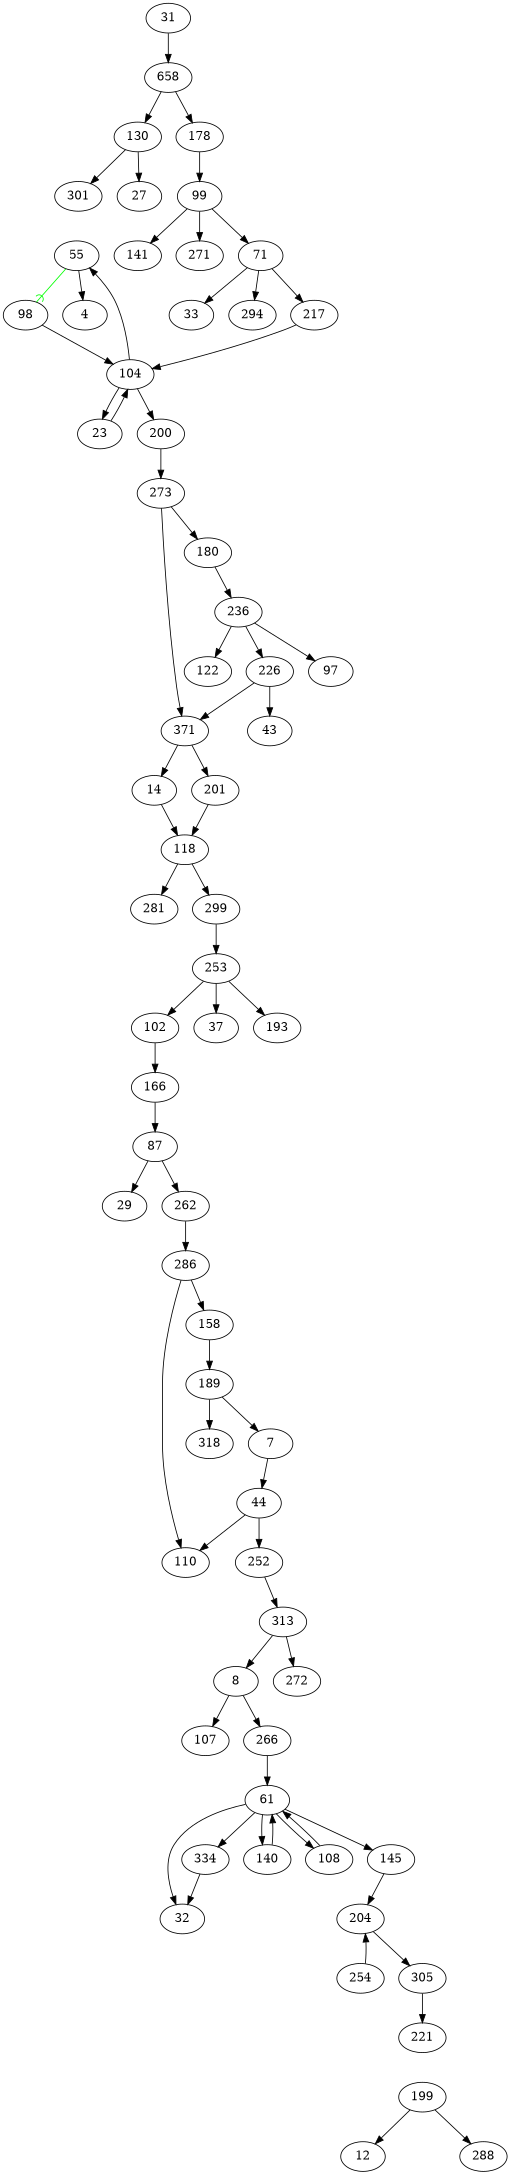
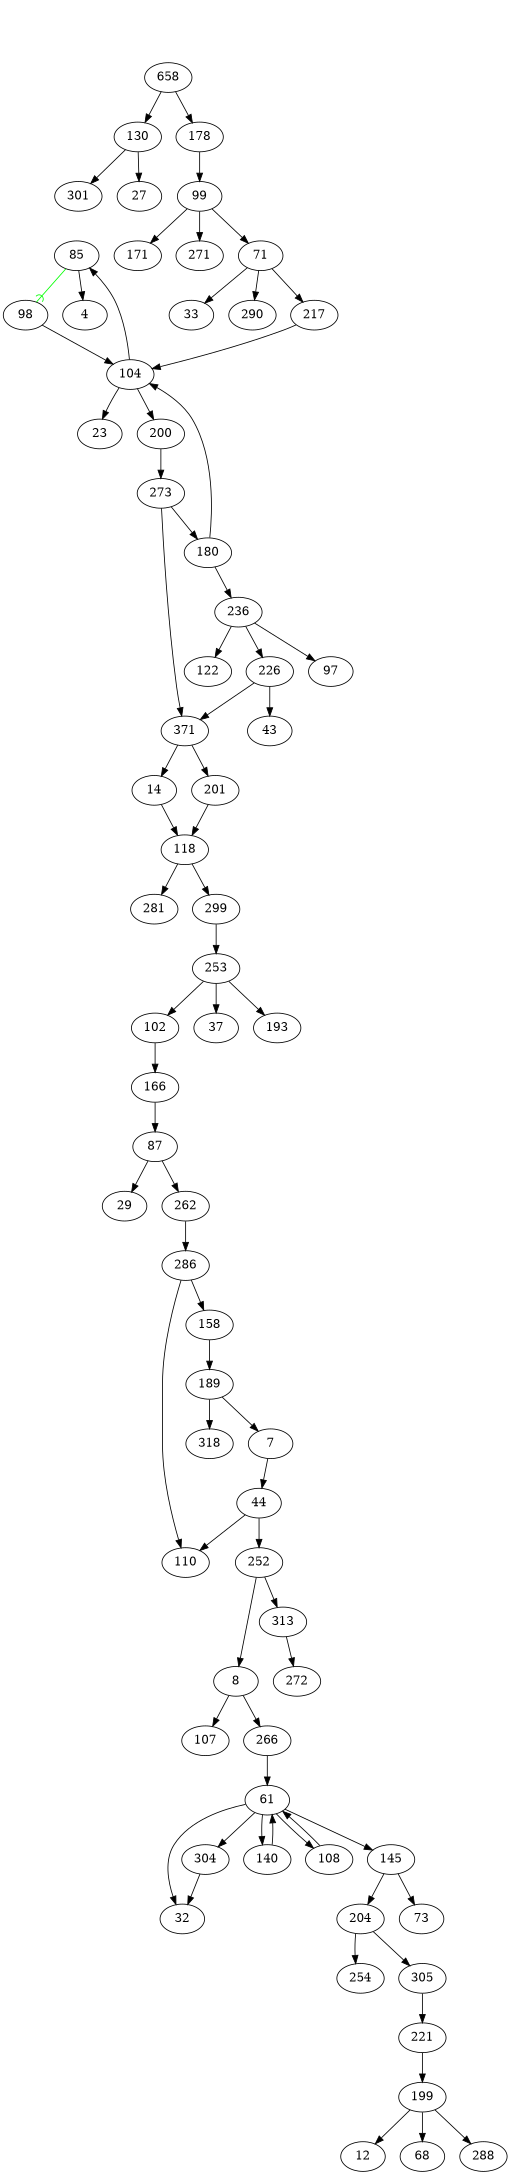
(168, 18) -> none
(77, 256) -> (77, 256)
(138, 256) -> (138, 256)
(252, 315) -> (252, 315)
(118, 409) -> (206, 453)
(262, 1648) -> (248, 1618)
(205, 1860) -> (205, 1860)
none -> (422, 1919)
(366, 1953) -> (355, 1945)
none -> (422, 2063)
none -> (422, 2157)
